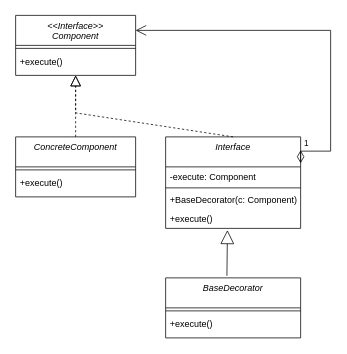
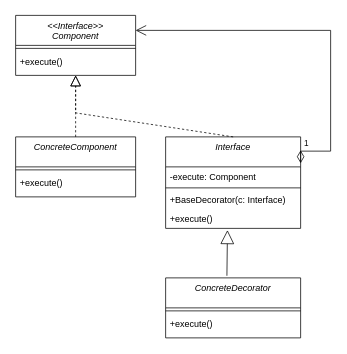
(238, 200) -> (238, 200)
(233, 288) -> (233, 288)
